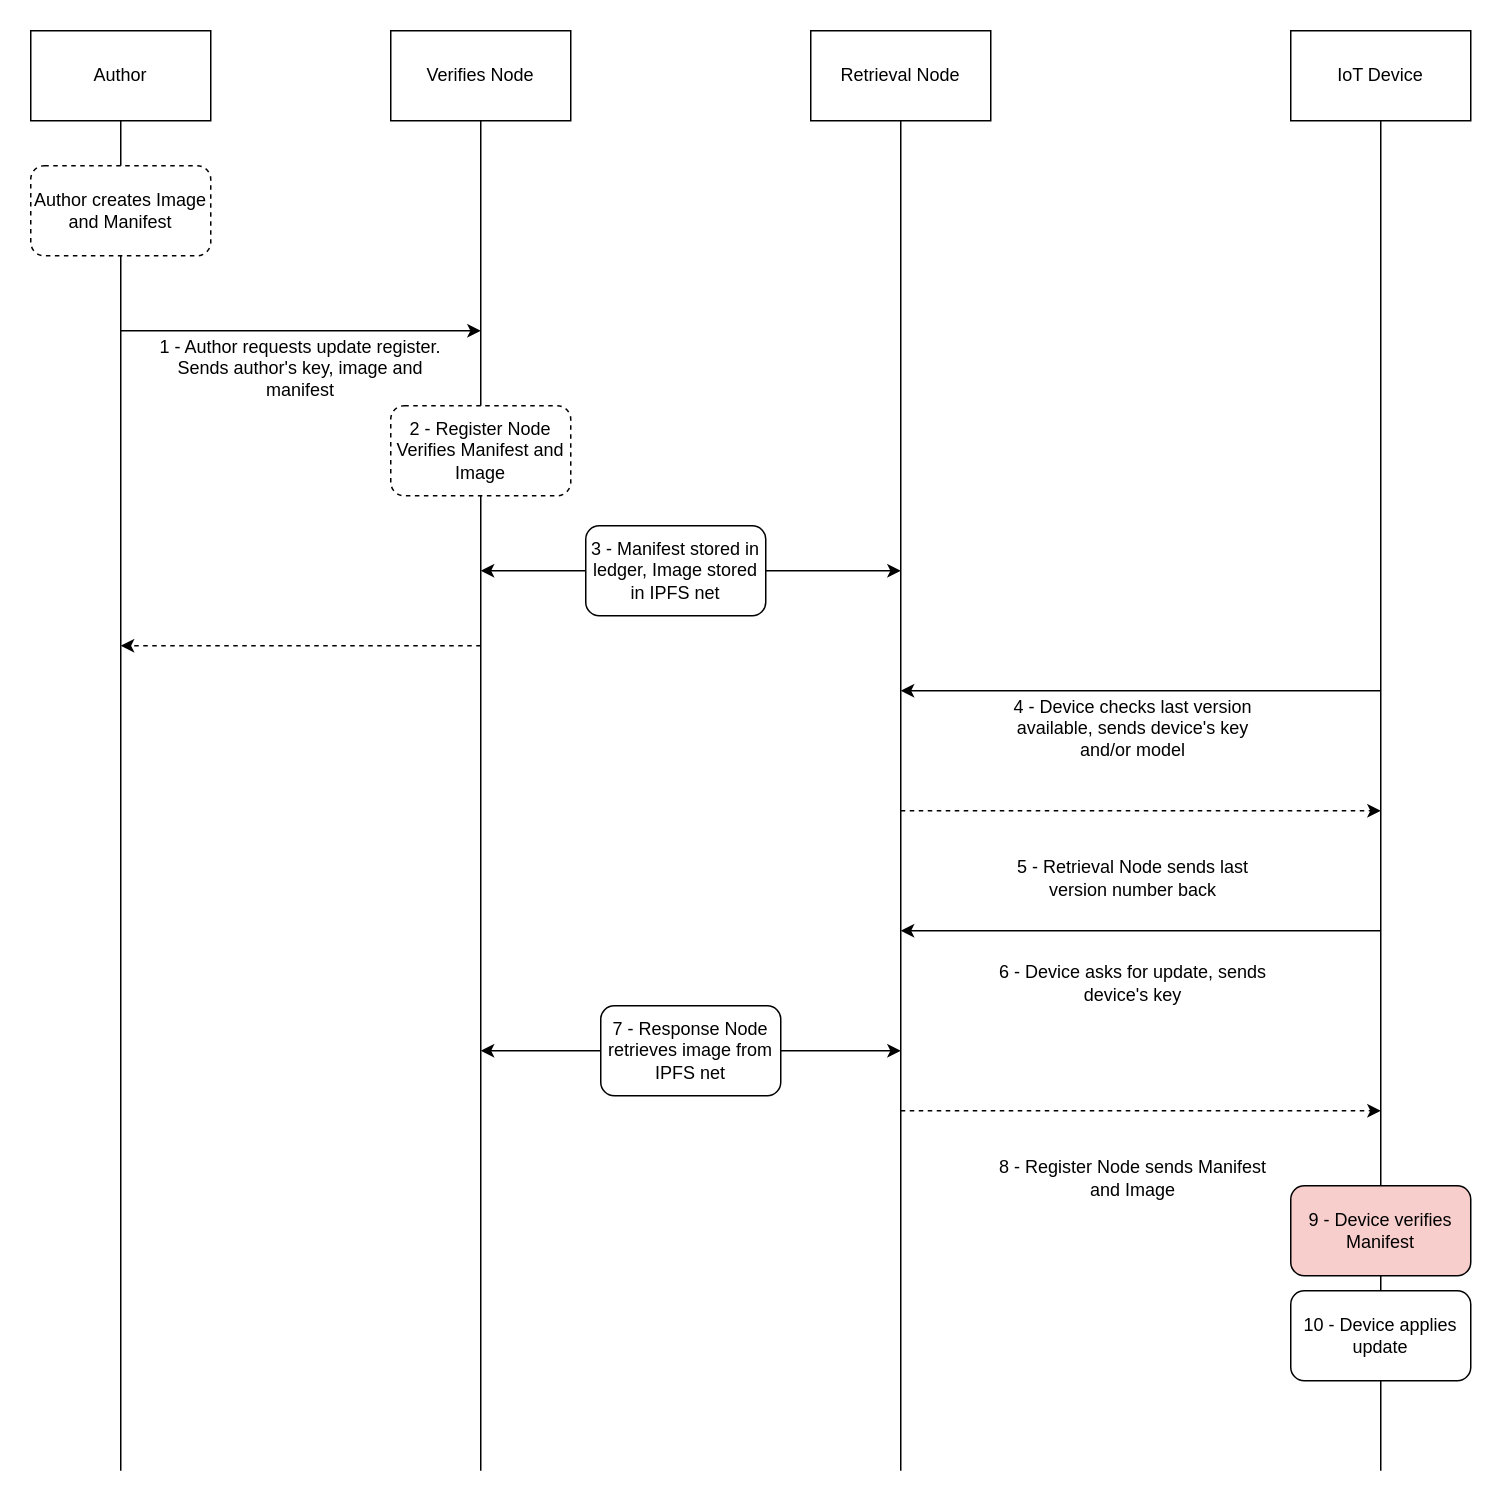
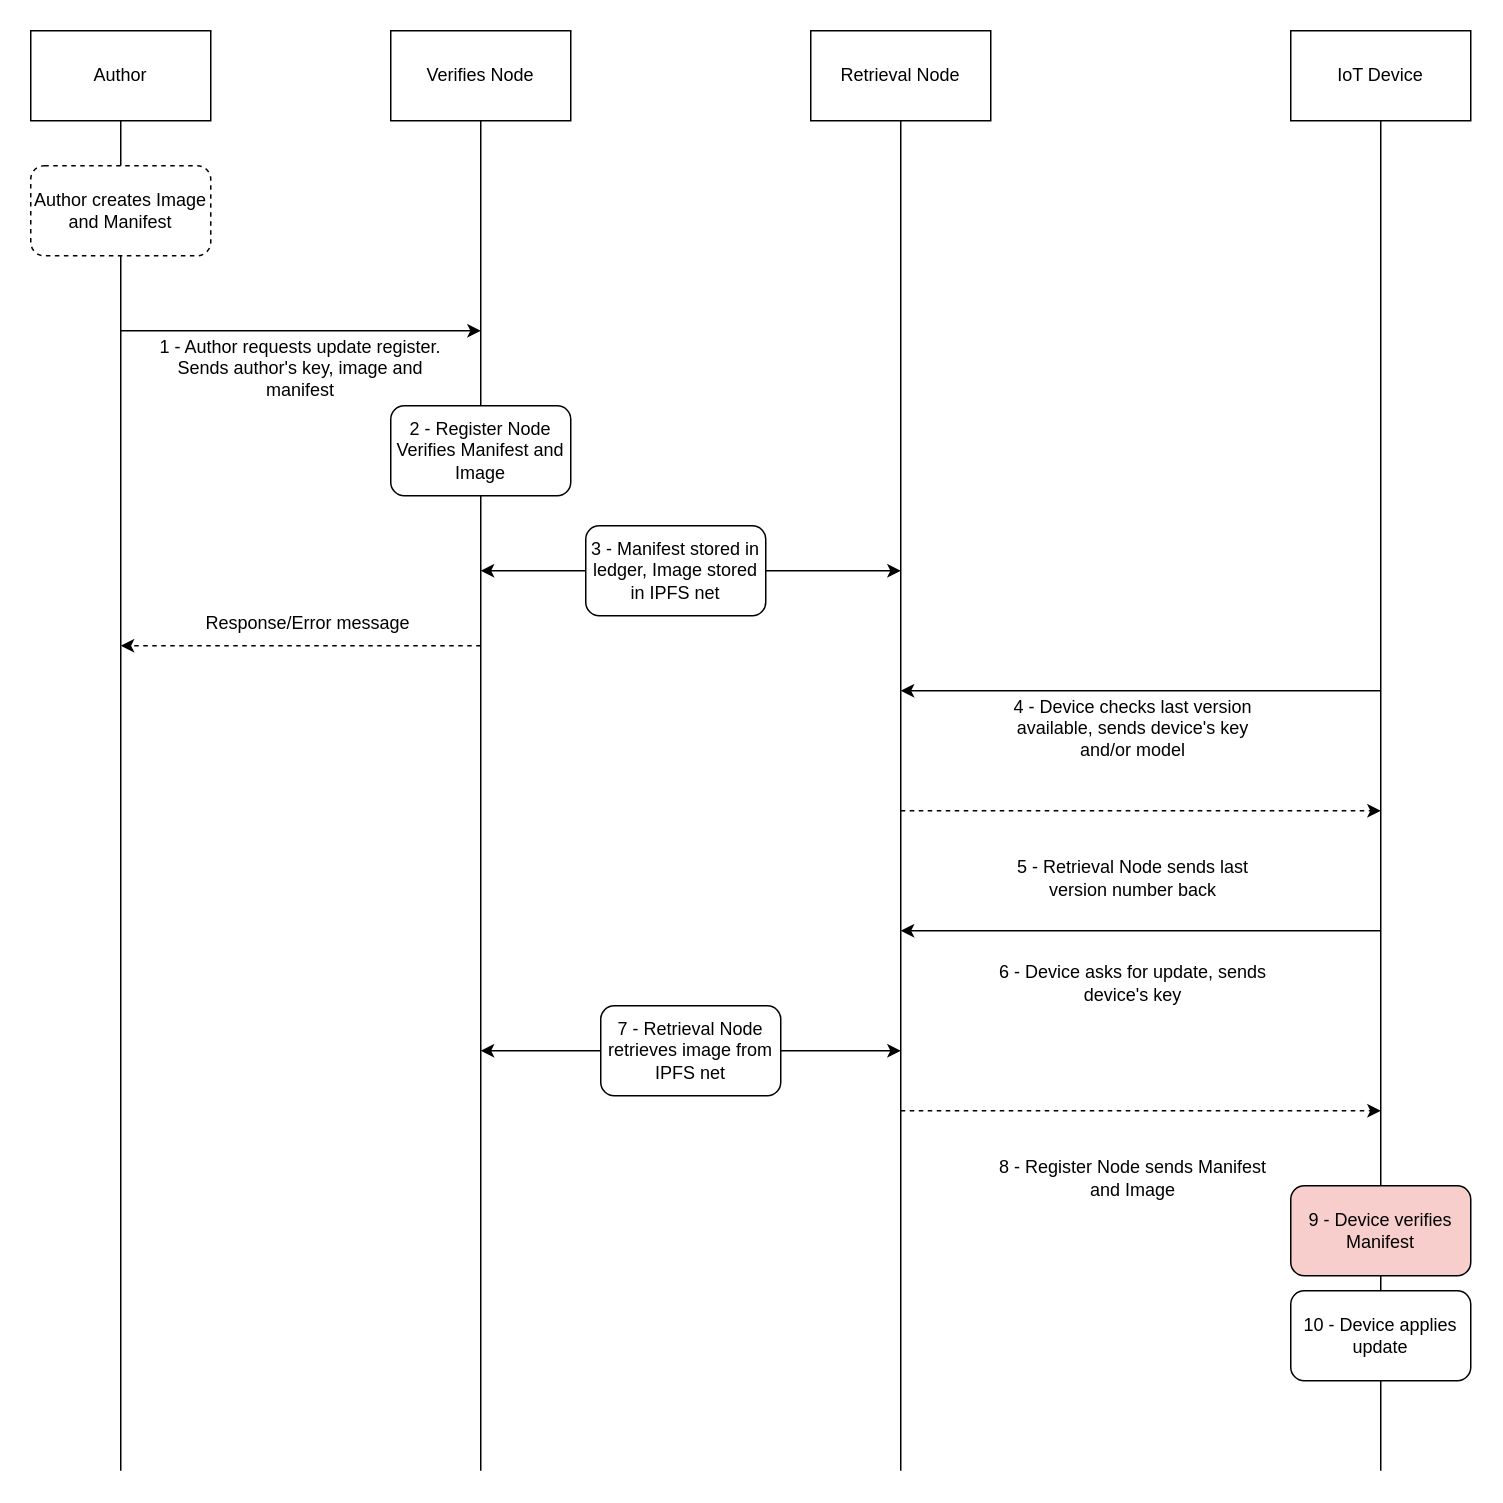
(481, 451) -> (481, 451)
none -> (308, 623)
(691, 1051) -> (691, 1051)
